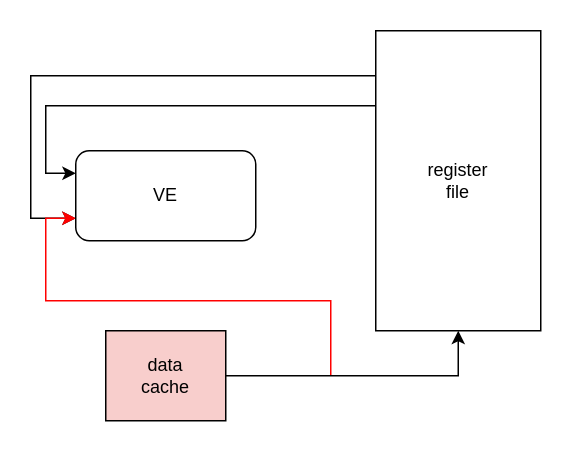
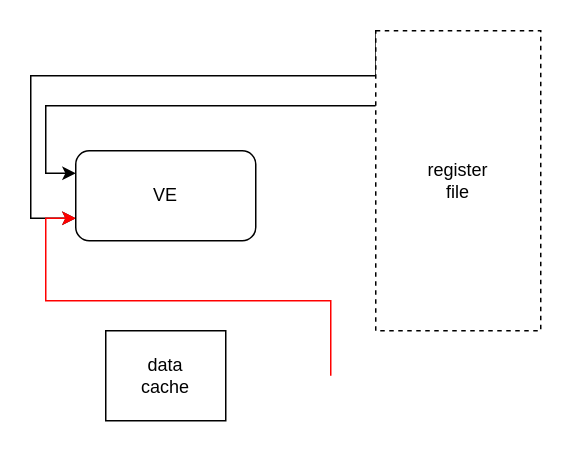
(458, 181) -> (458, 181)
(166, 376) -> (166, 376)
(359, 376) -> none
